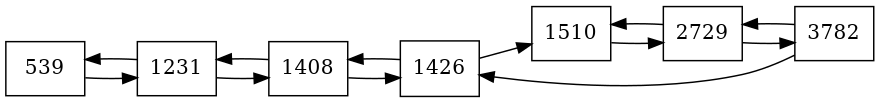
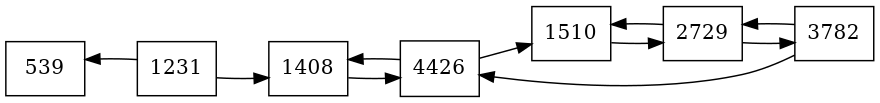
(250, 59) -> none
(440, 69) -> (440, 69)
(104, 78) -> none
